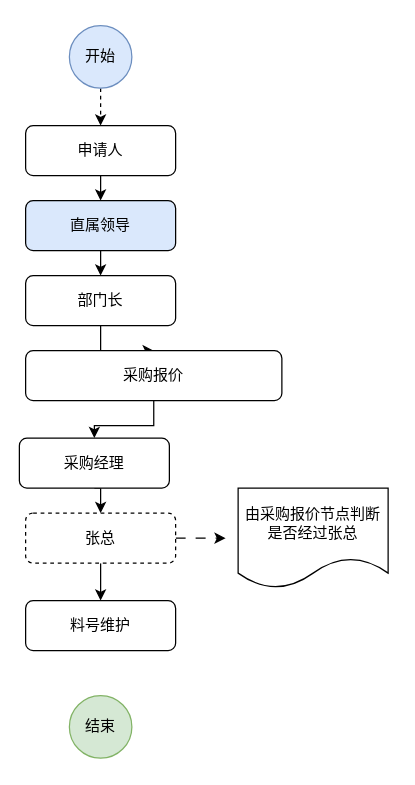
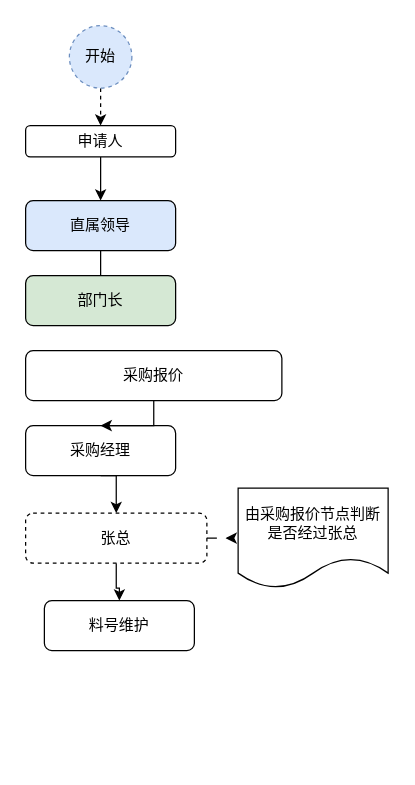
(101, 57) -> (101, 57)
(101, 151) -> (101, 141)
(101, 265) -> (101, 268)
(101, 301) -> (101, 301)
(101, 339) -> none
(94, 463) -> (101, 451)
(101, 538) -> (116, 538)
(101, 626) -> (119, 626)
(101, 727) -> none
